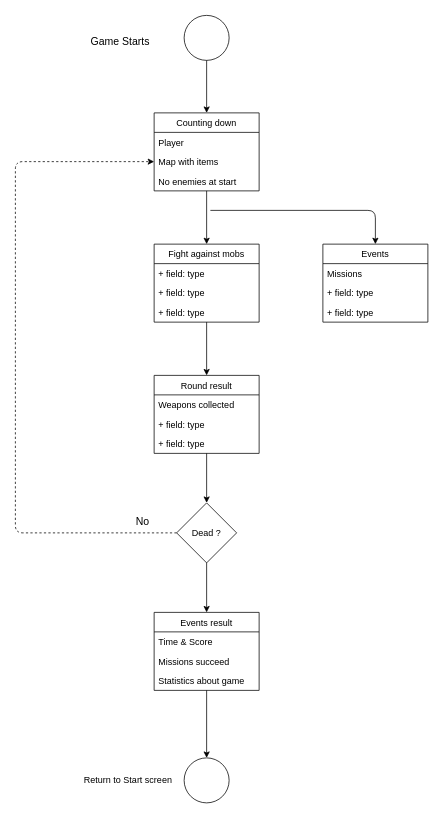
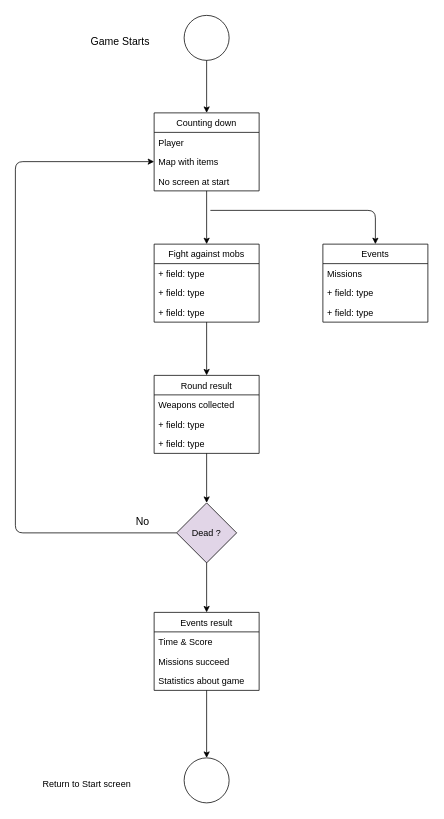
(201, 182) -> (200, 182)
(15, 361) -> (15, 361)
(207, 533) -> (207, 533)
(128, 780) -> (87, 784)
